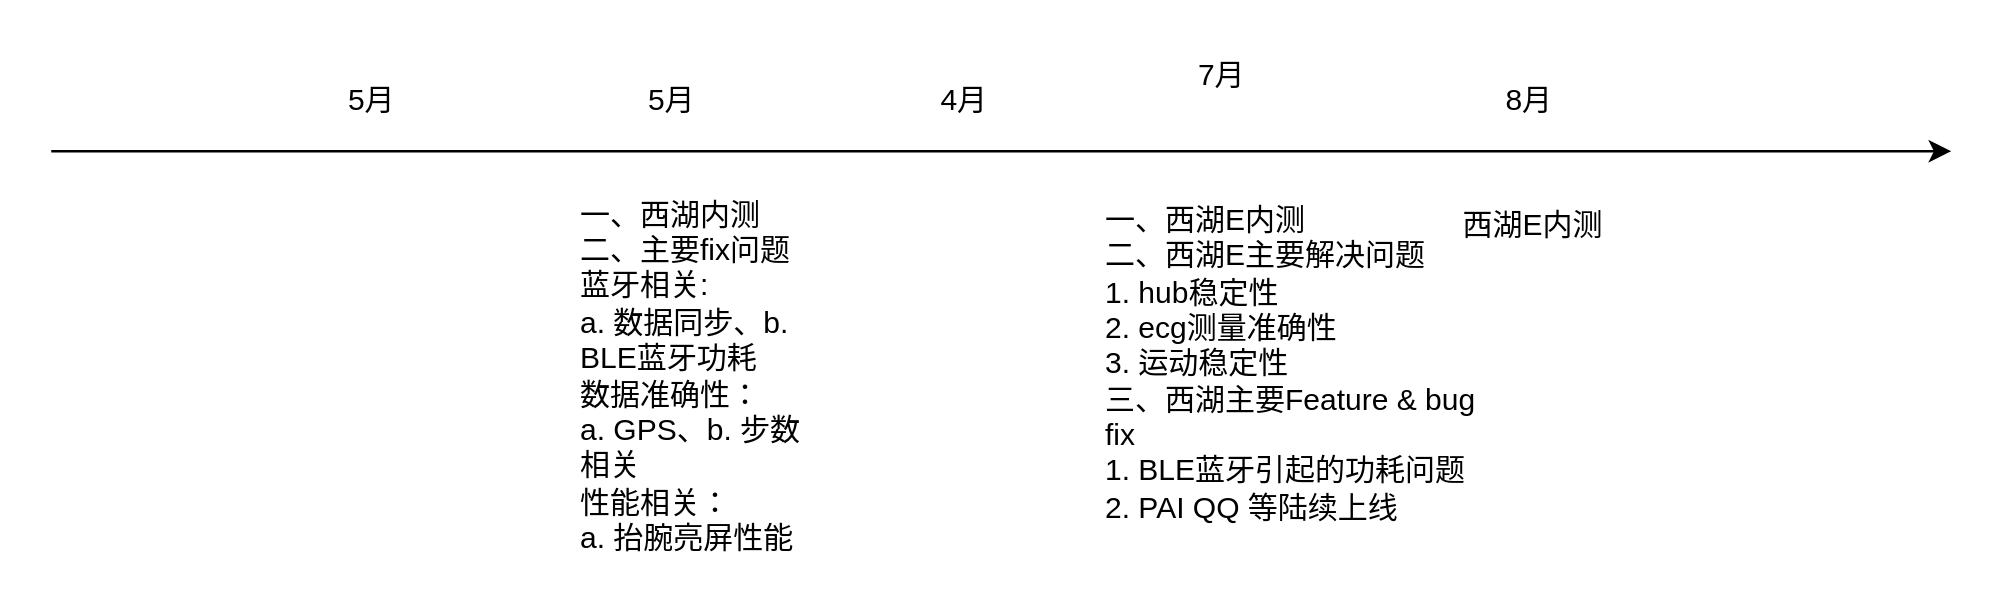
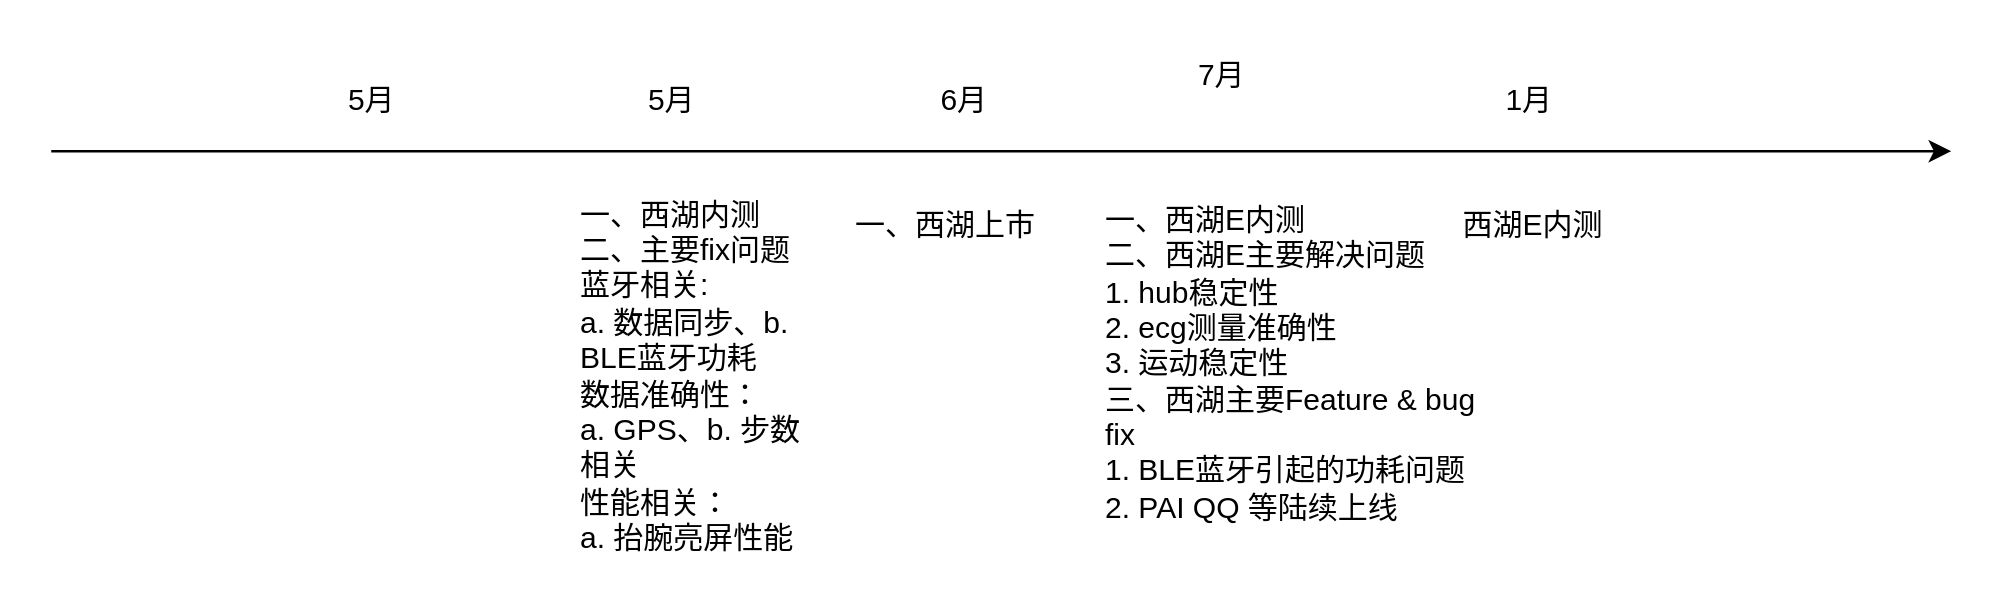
(965, 101) -> (965, 101)
(1530, 101) -> (1530, 101)
none -> (964, 226)
